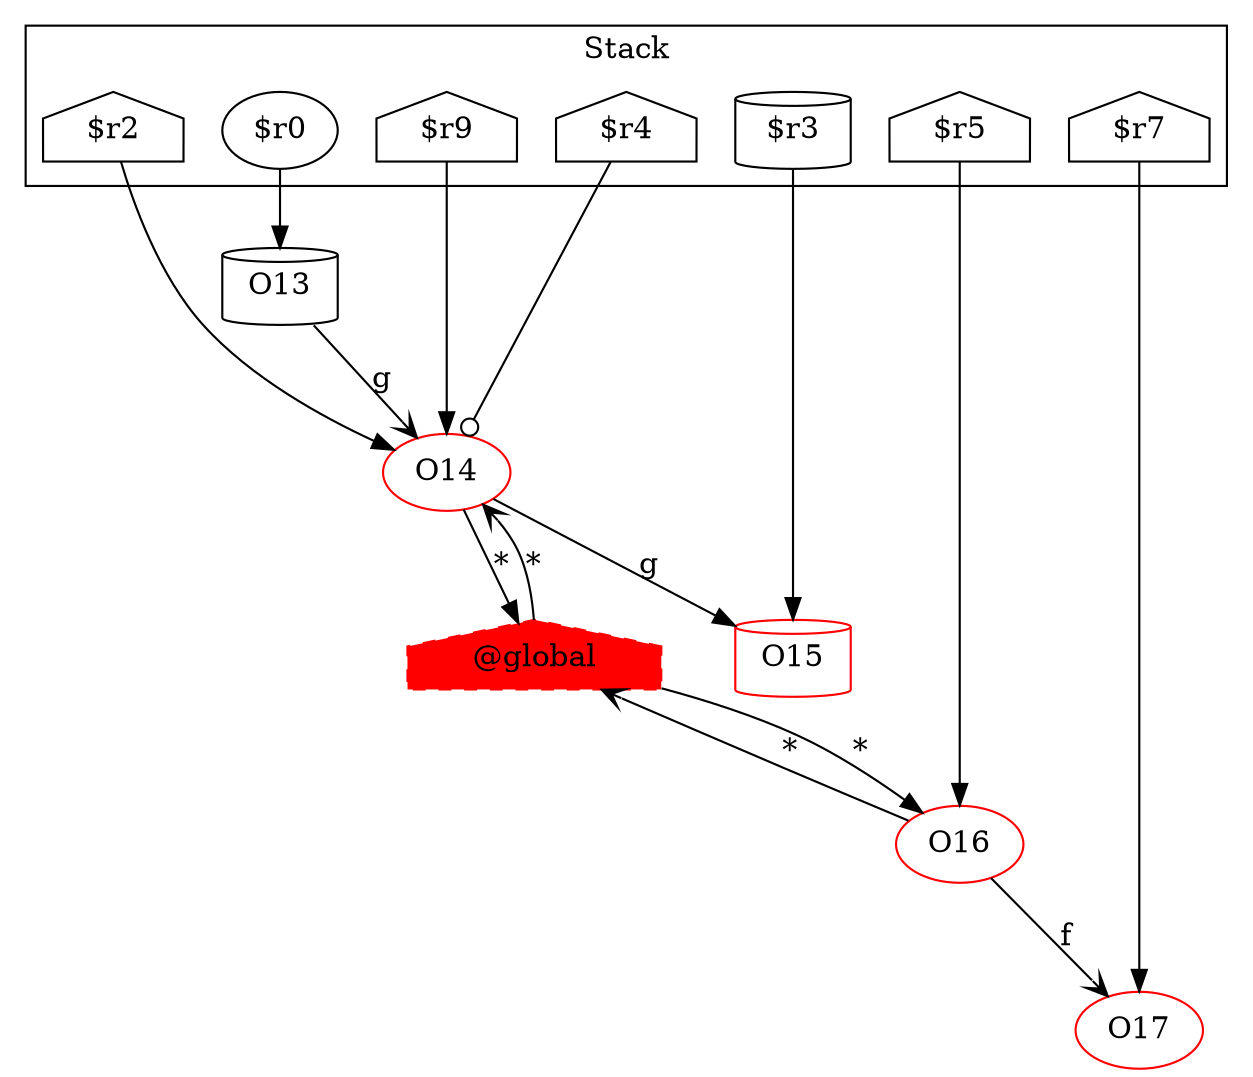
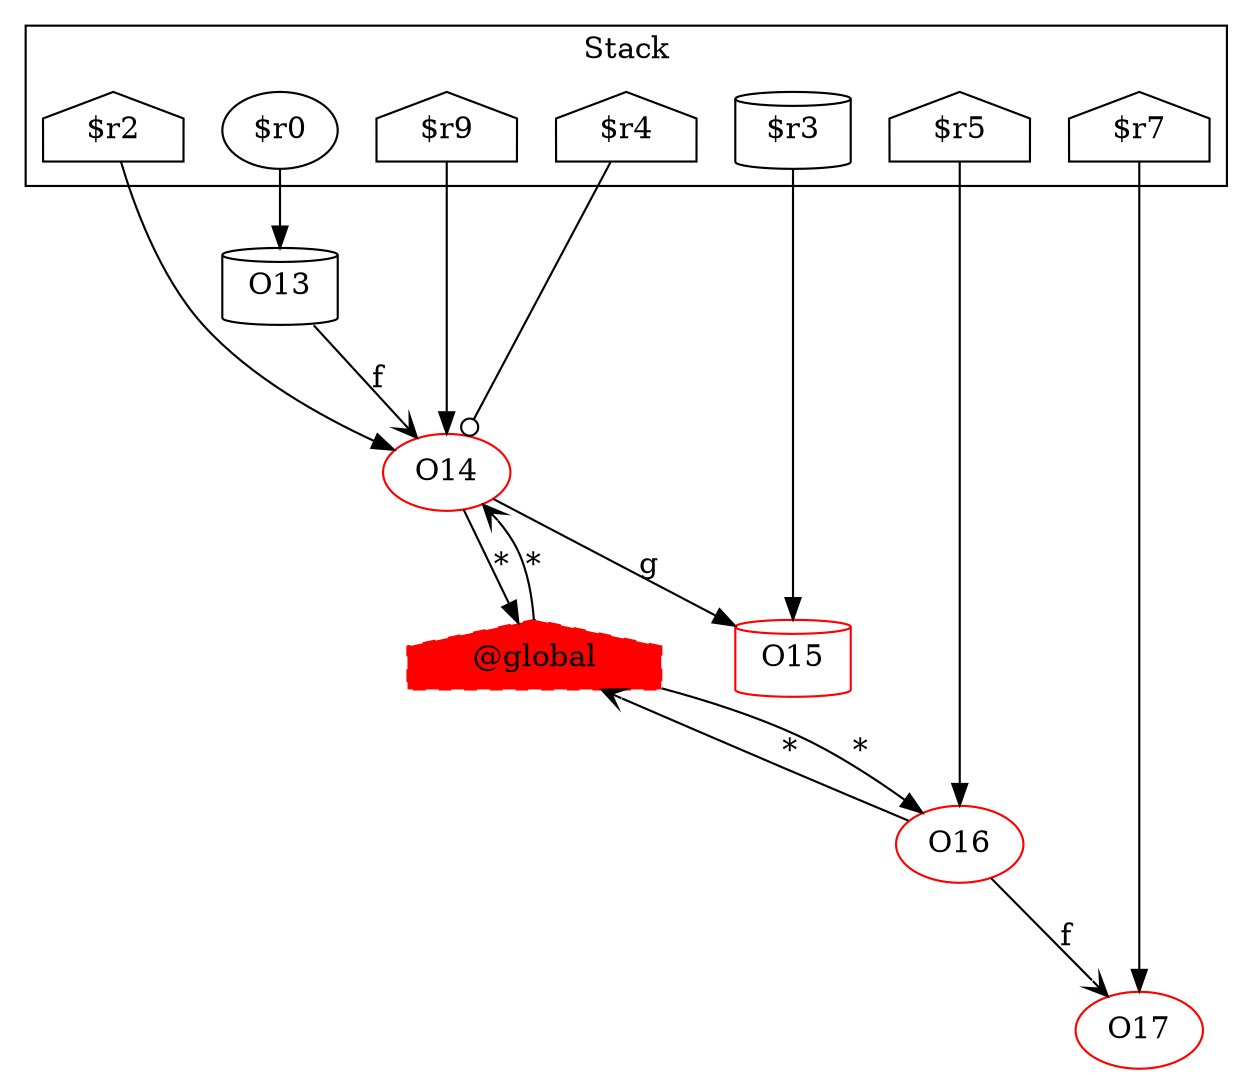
(383, 379) -> (378, 379)
